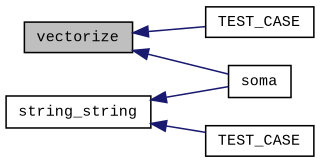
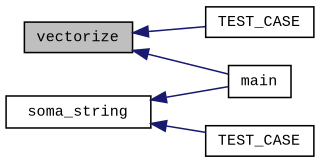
(260, 82) -> (260, 82)
(78, 112) -> (78, 112)
